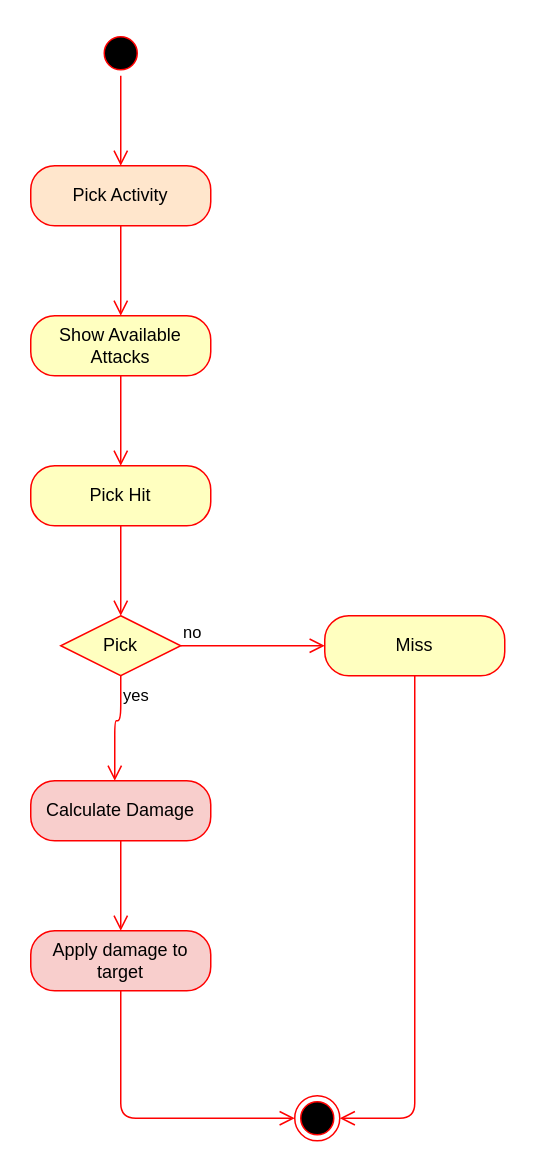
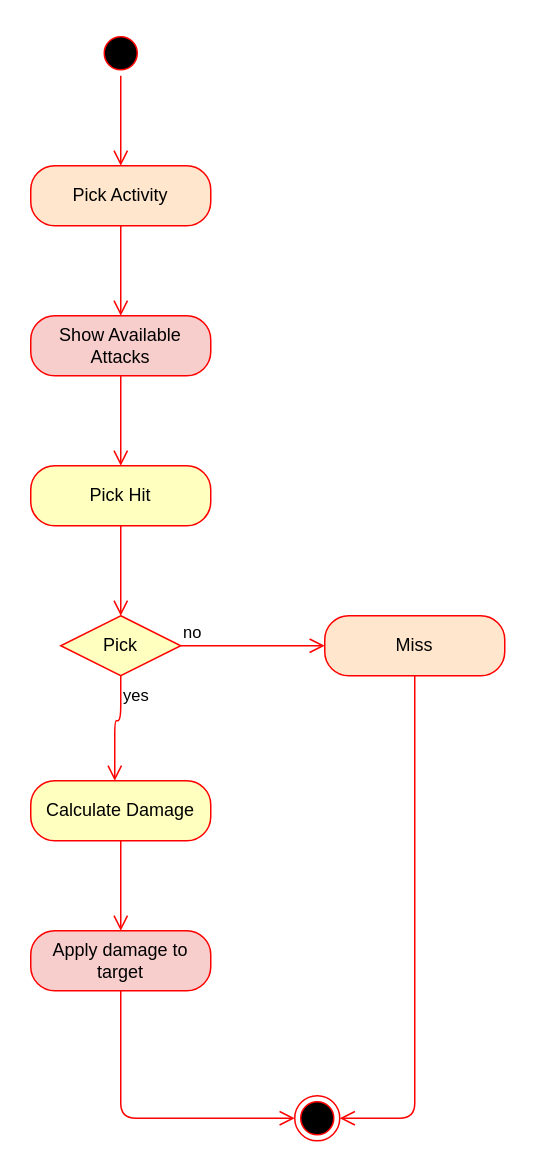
(121, 346) -> (121, 346)
(415, 646) -> (415, 646)
(121, 811) -> (121, 811)
